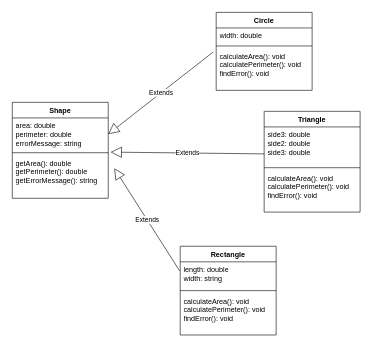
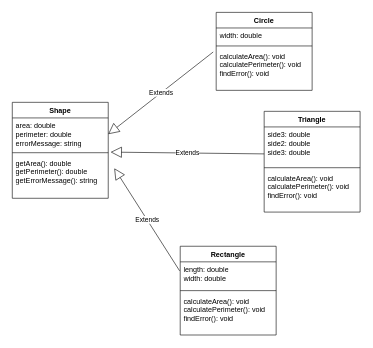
(208, 275) -> (208, 275)
